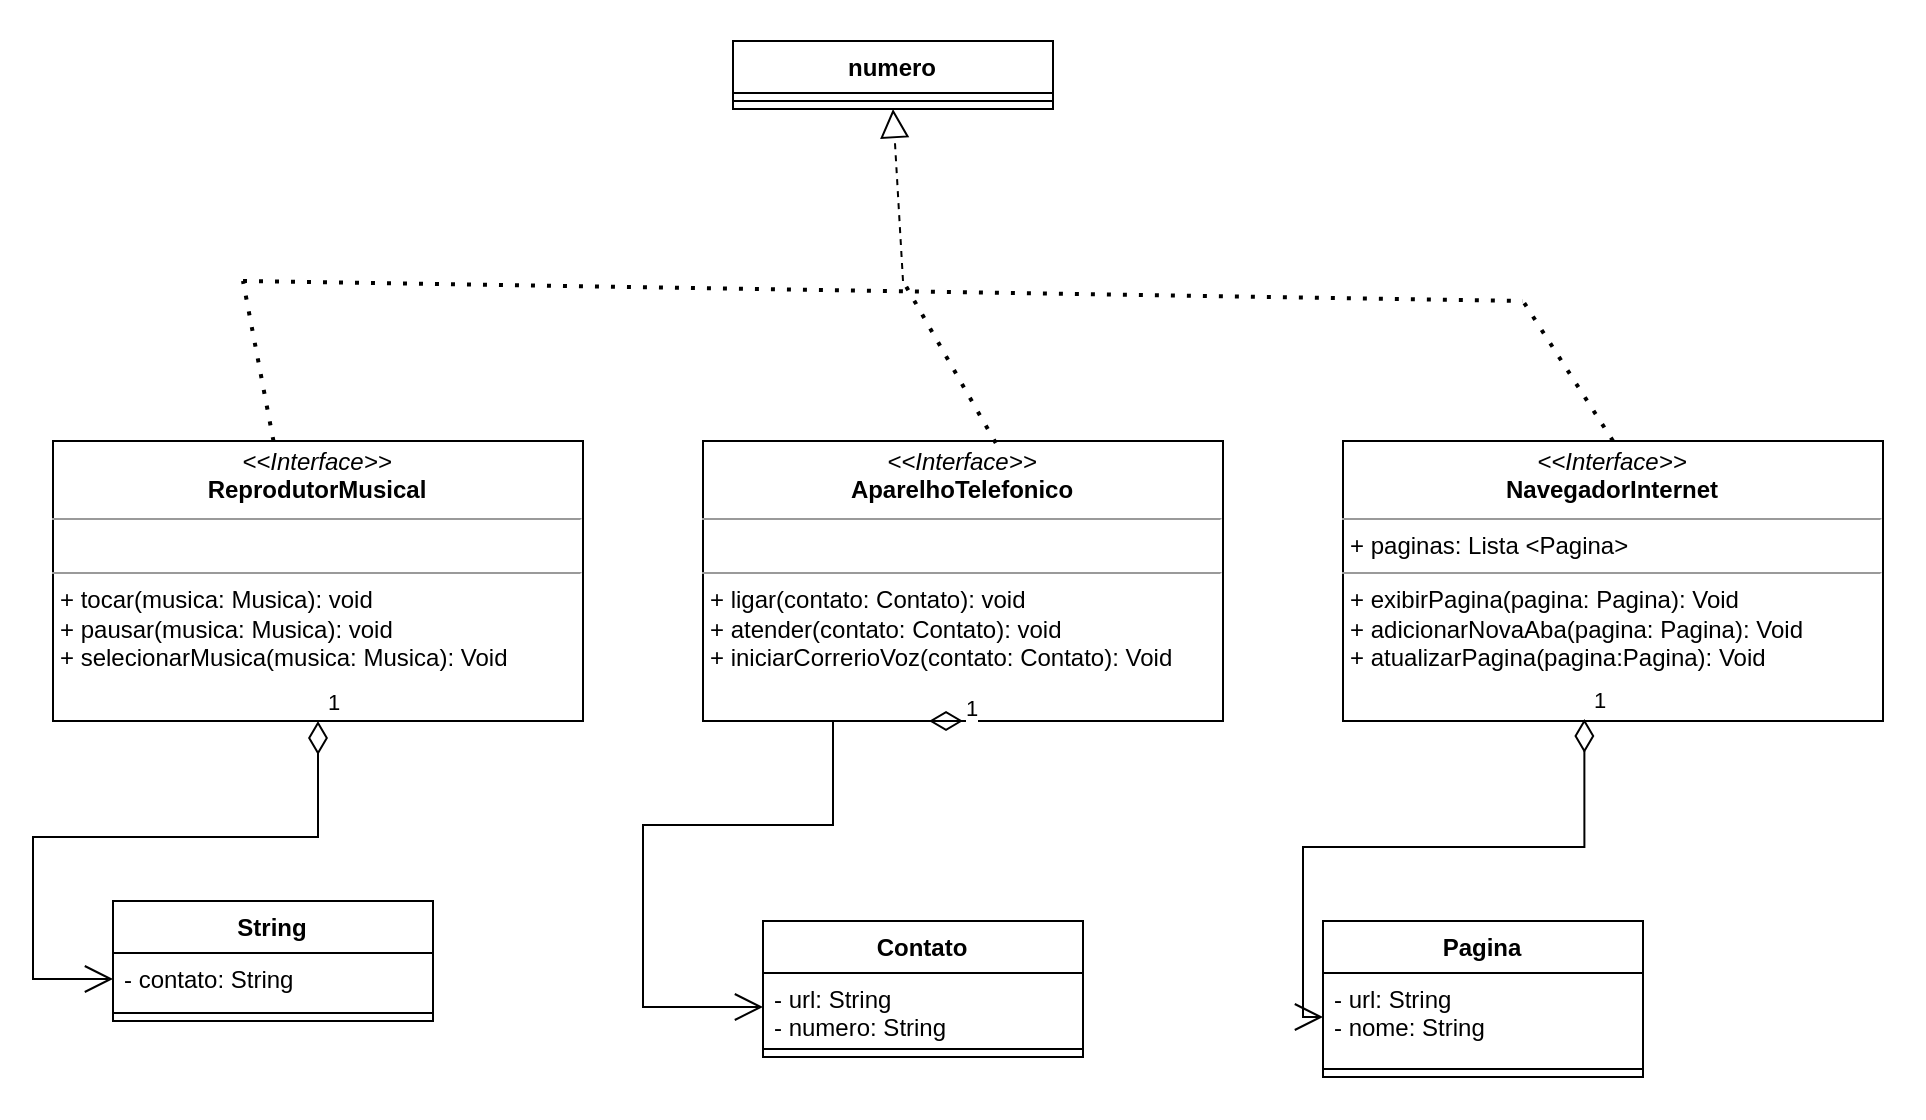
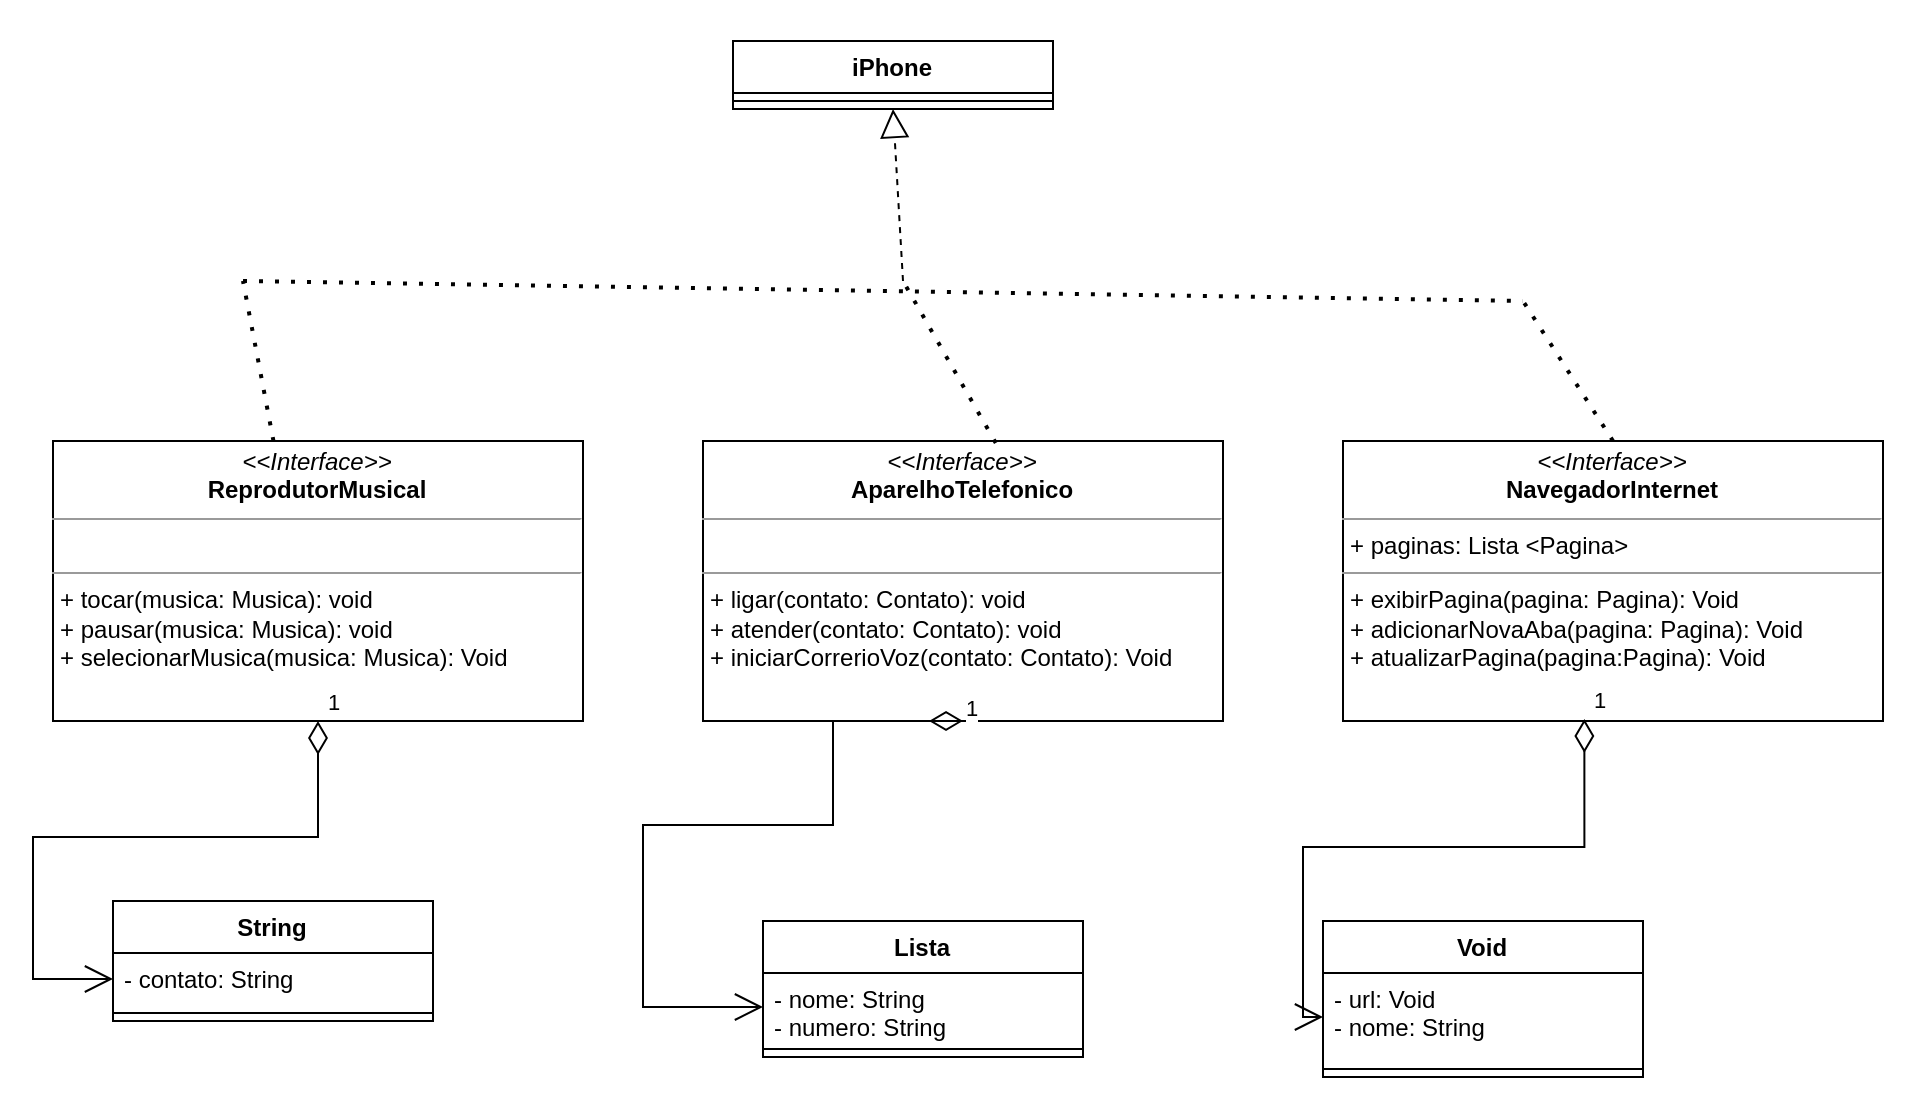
(893, 69) -> (893, 69)
(923, 949) -> (923, 949)
(1483, 949) -> (1483, 949)
(870, 1016) -> (870, 1016)
(1417, 1016) -> (1417, 1016)
